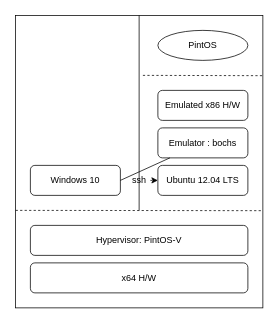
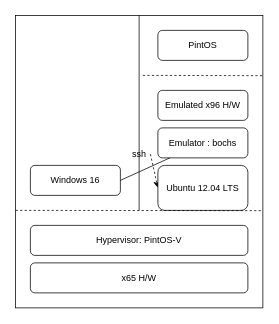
(203, 45) -> (203, 45)
(203, 105) -> (203, 105)
(75, 180) -> (75, 180)
(139, 180) -> (139, 154)
(203, 180) -> (203, 188)
(139, 278) -> (139, 278)
